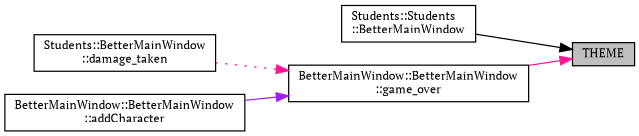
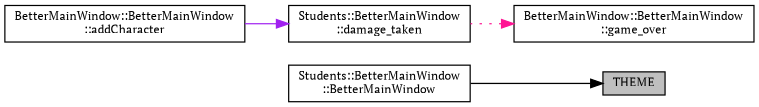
(409, 24) -> (379, 83)
(545, 63) -> none
(261, 99) -> (261, 24)
